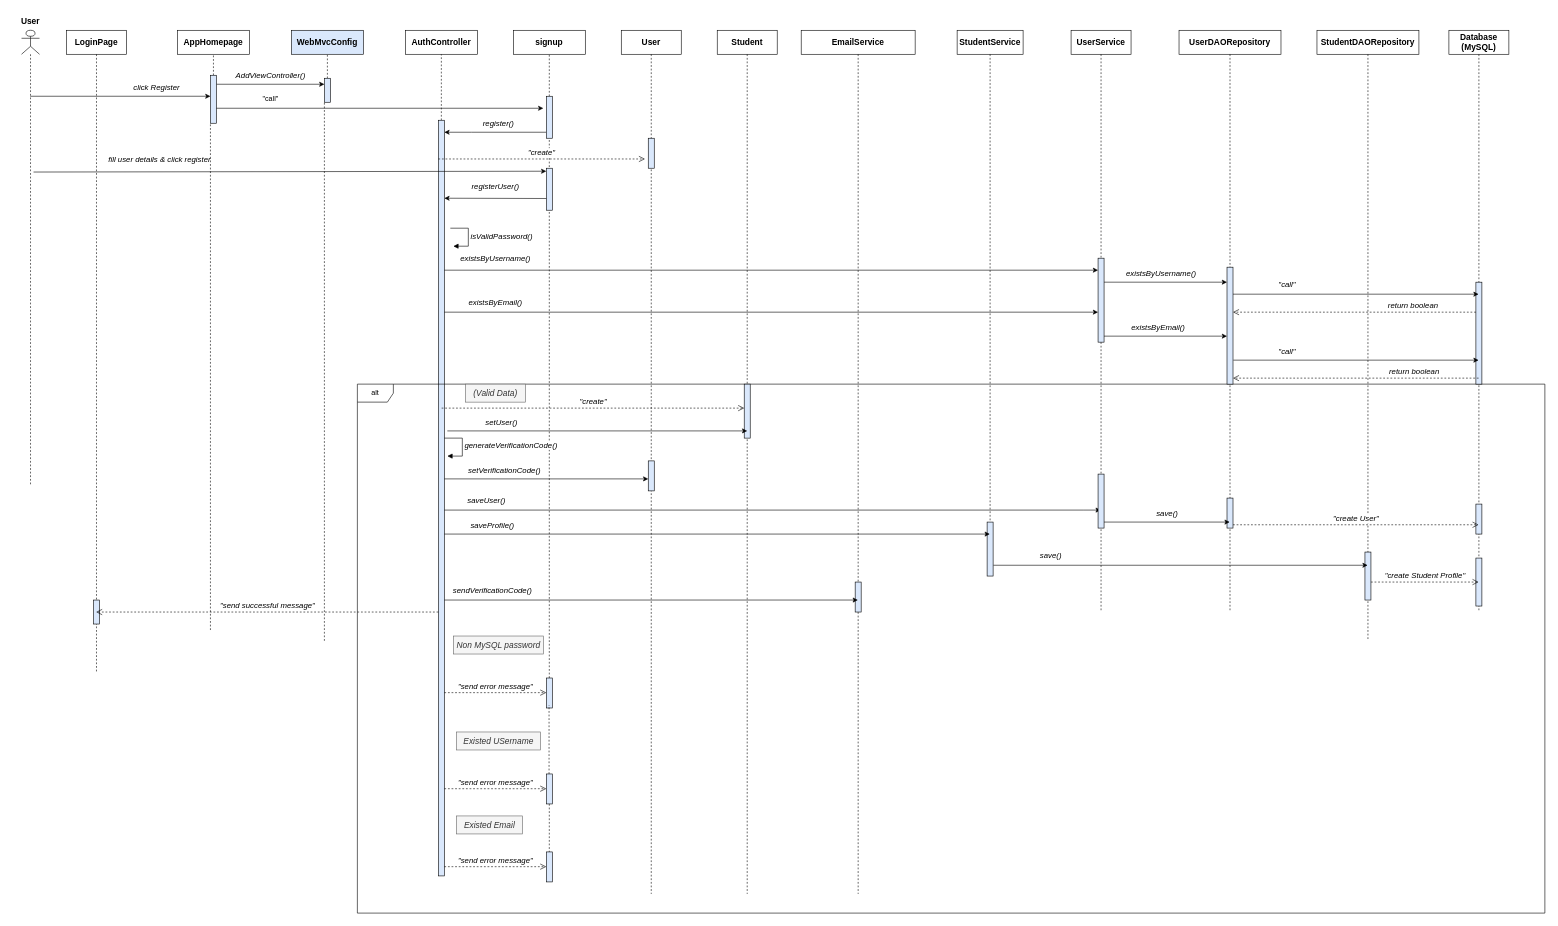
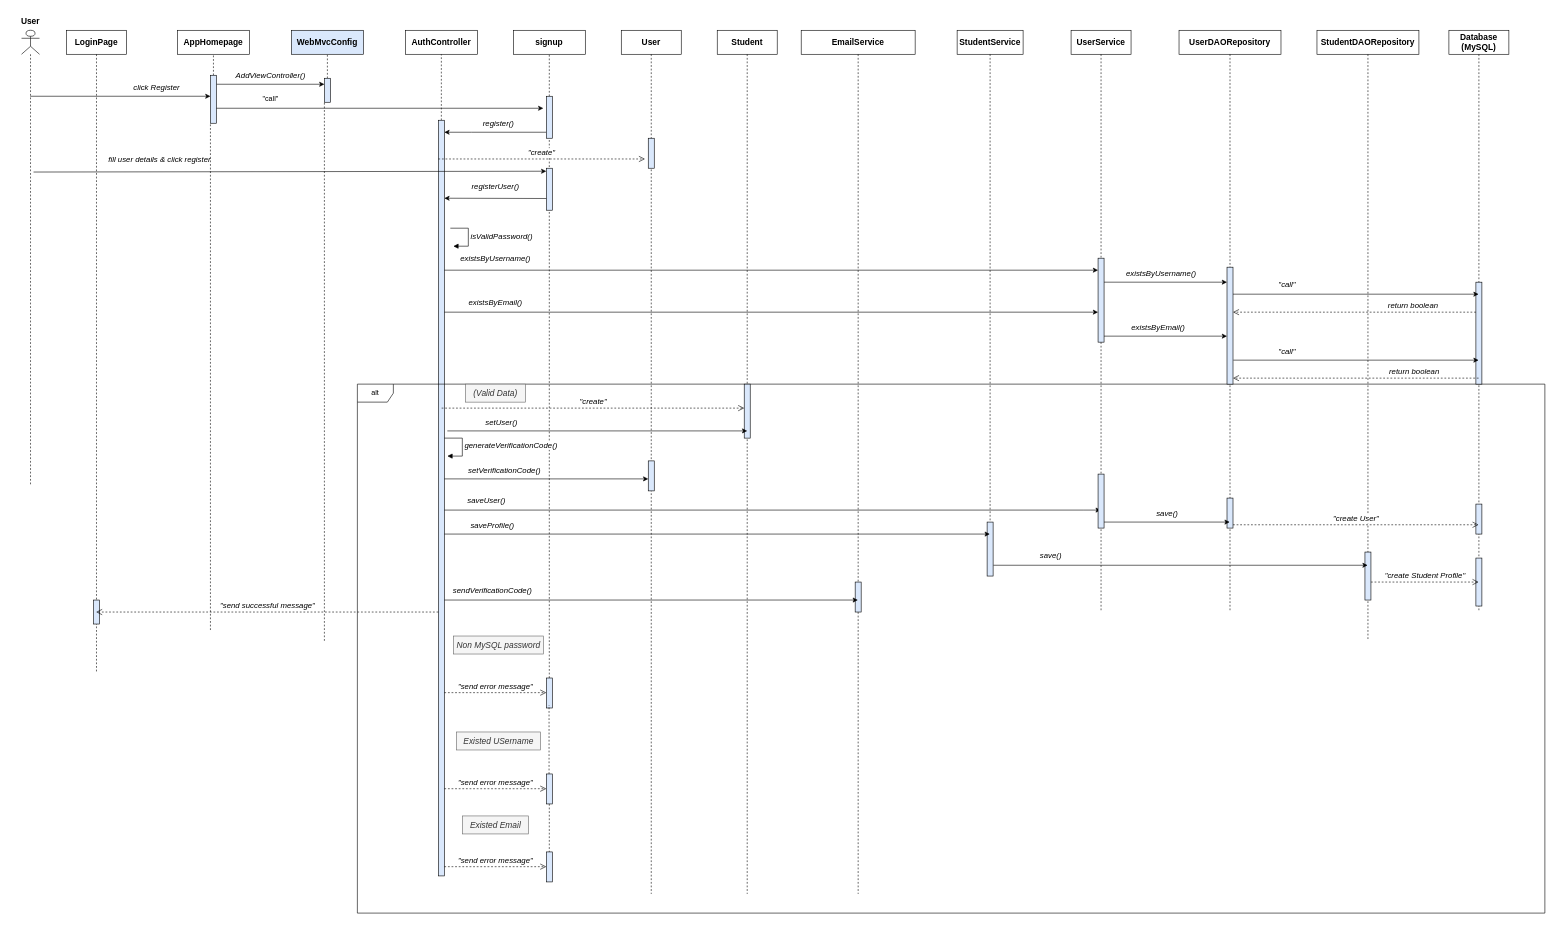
(489, 825) -> (495, 825)
